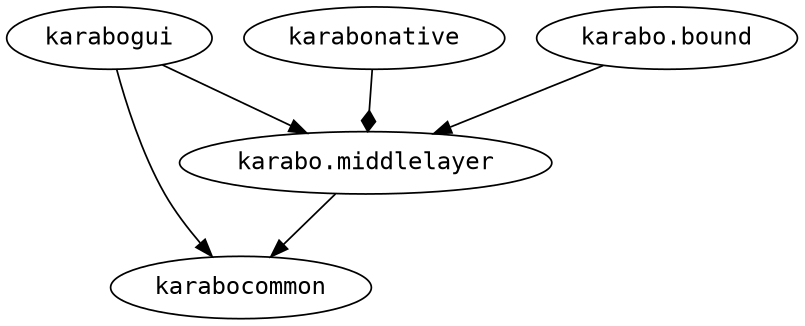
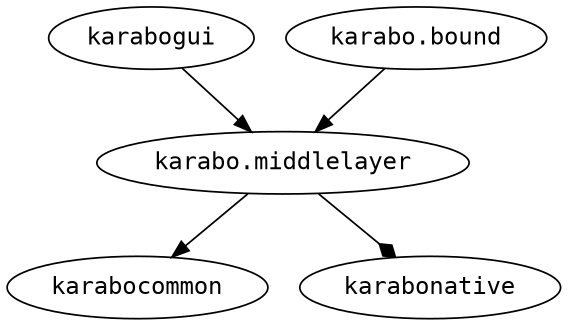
(371, 90) -> (349, 219)
(148, 161) -> none
